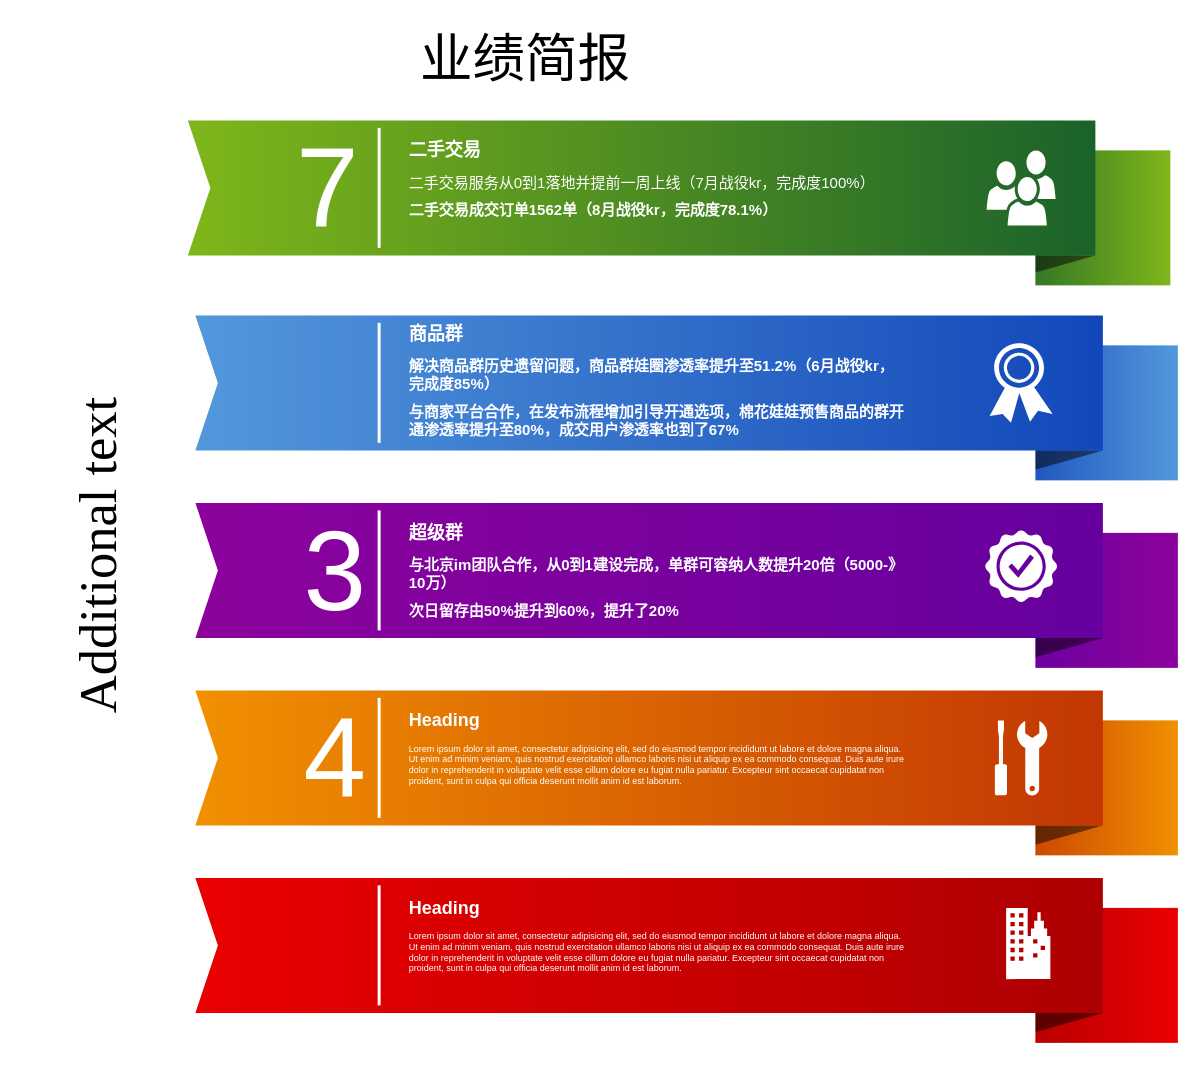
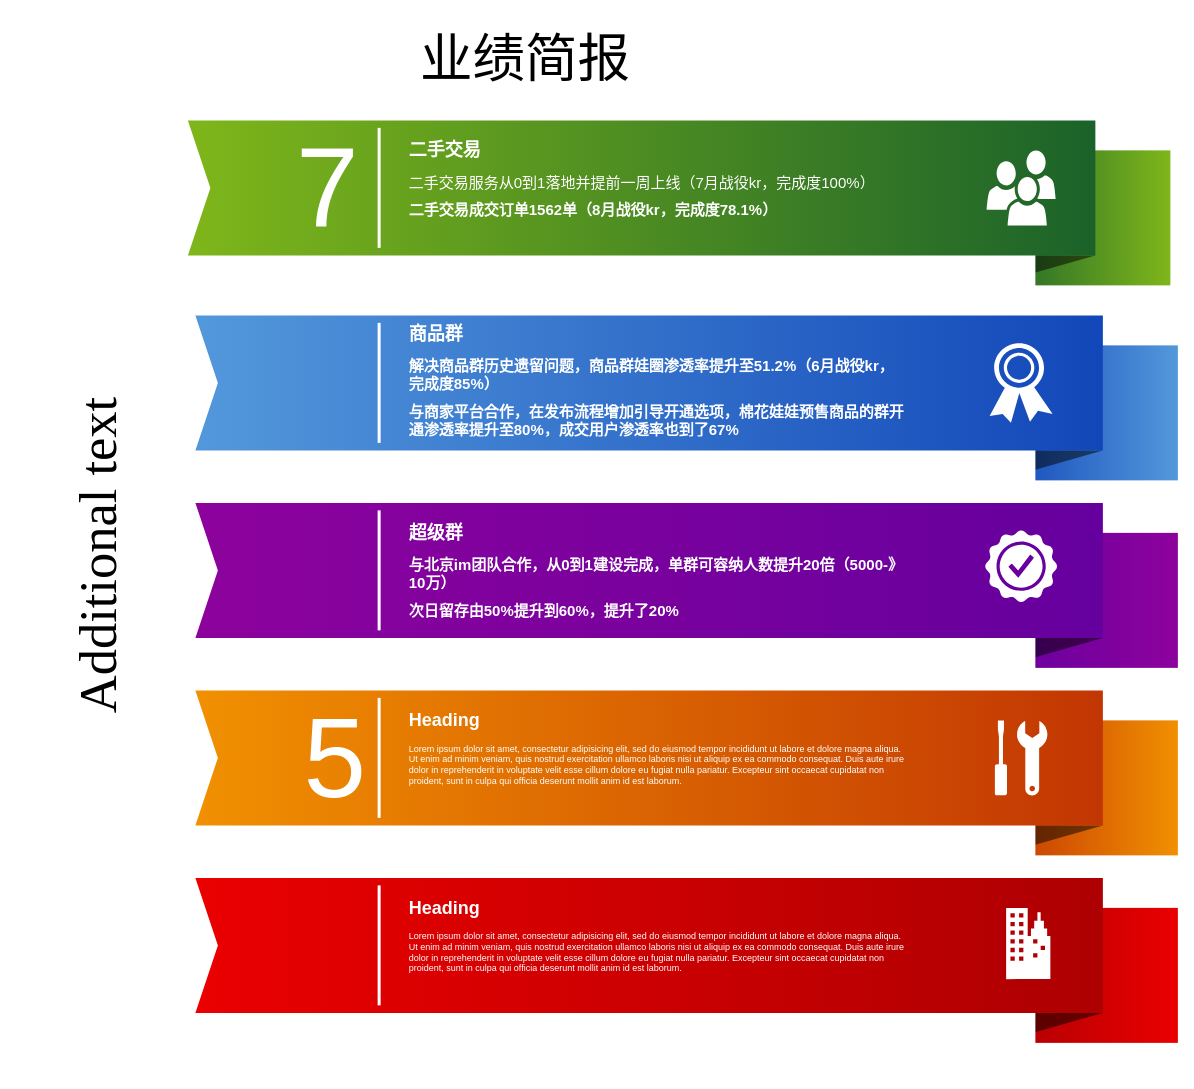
(293, 570) -> none
(335, 758) -> (335, 758)
